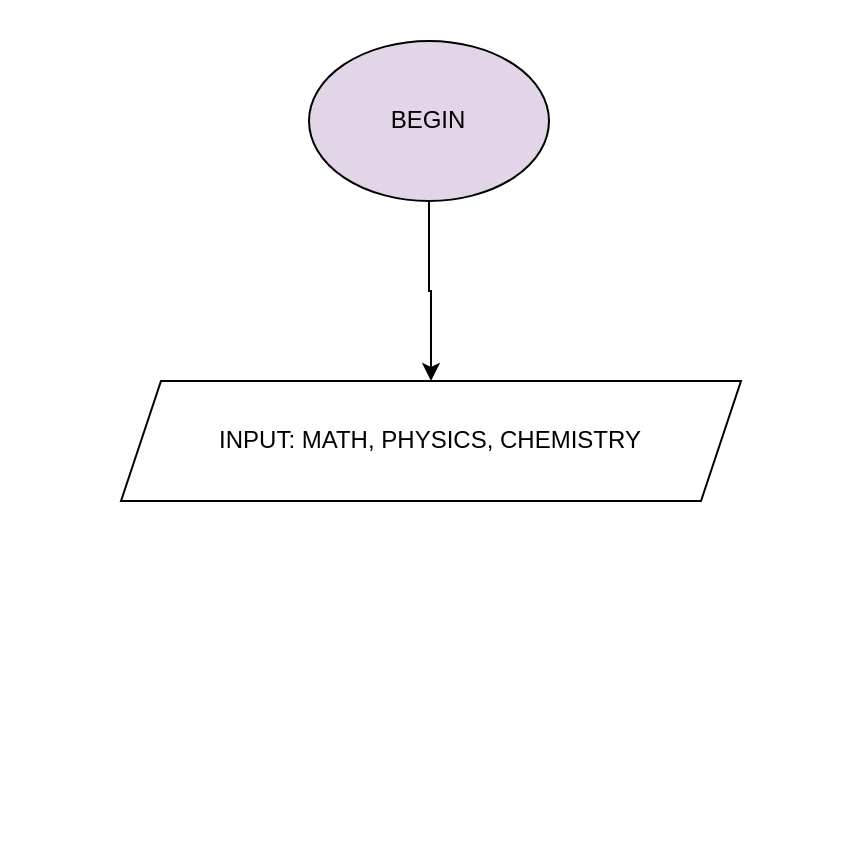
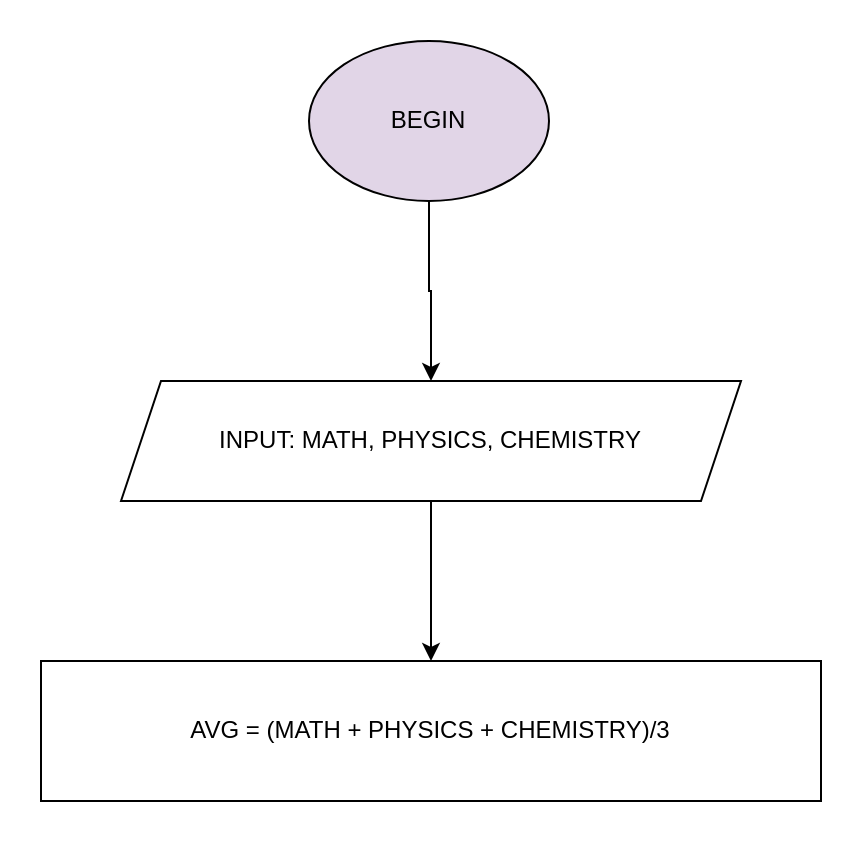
none -> (431, 574)
none -> (431, 731)
